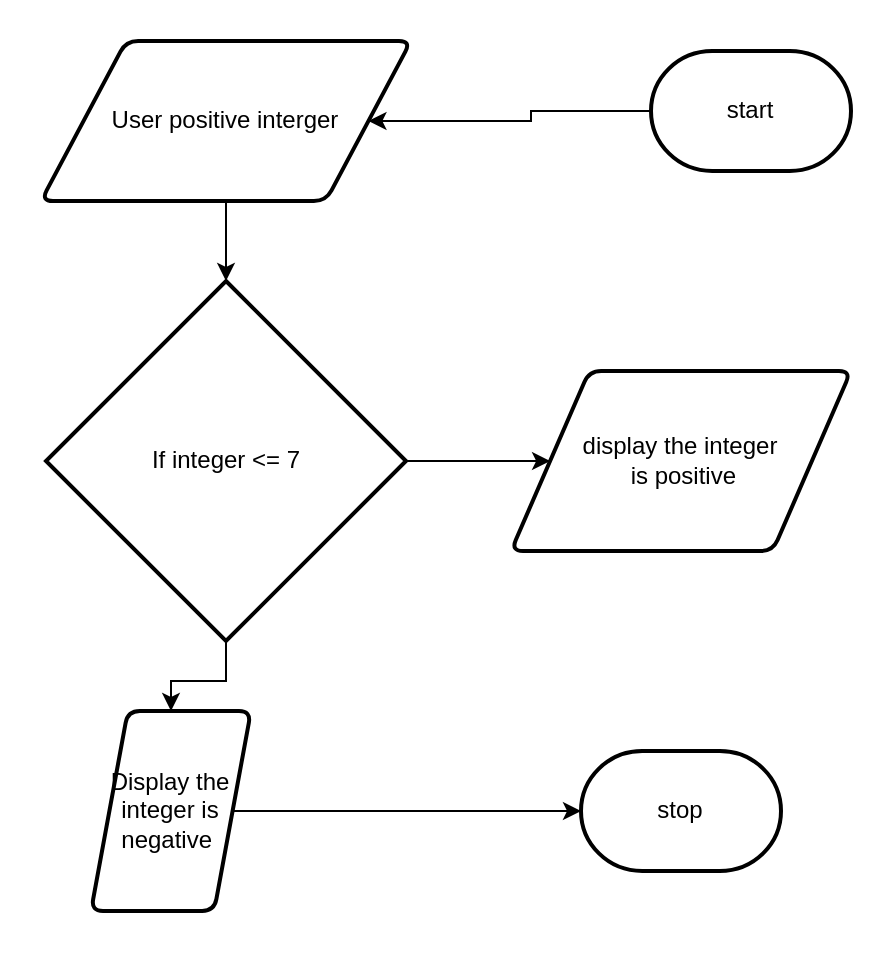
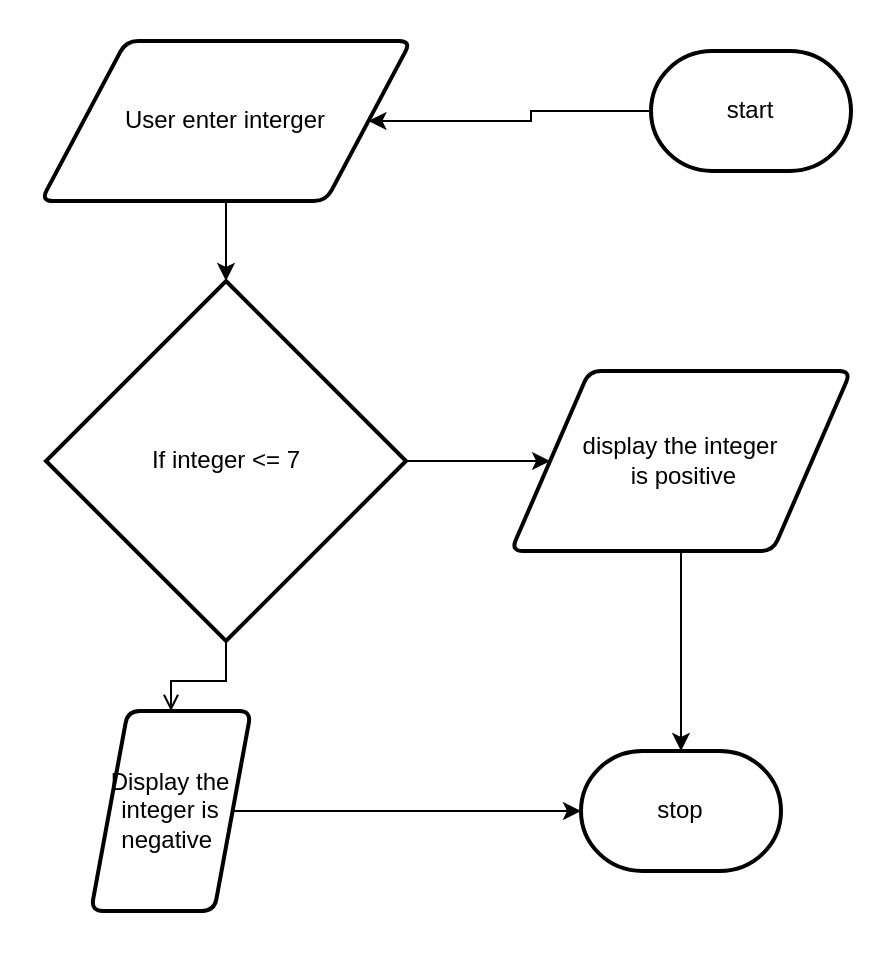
(226, 121) -> (226, 121)
none -> (681, 644)
(171, 696) -> (171, 699)
